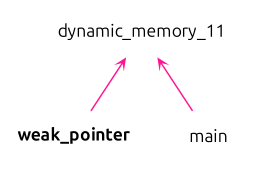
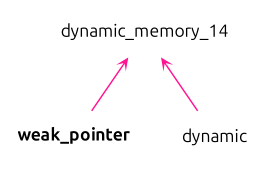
(142, 32) -> (145, 32)
(209, 137) -> (215, 137)
